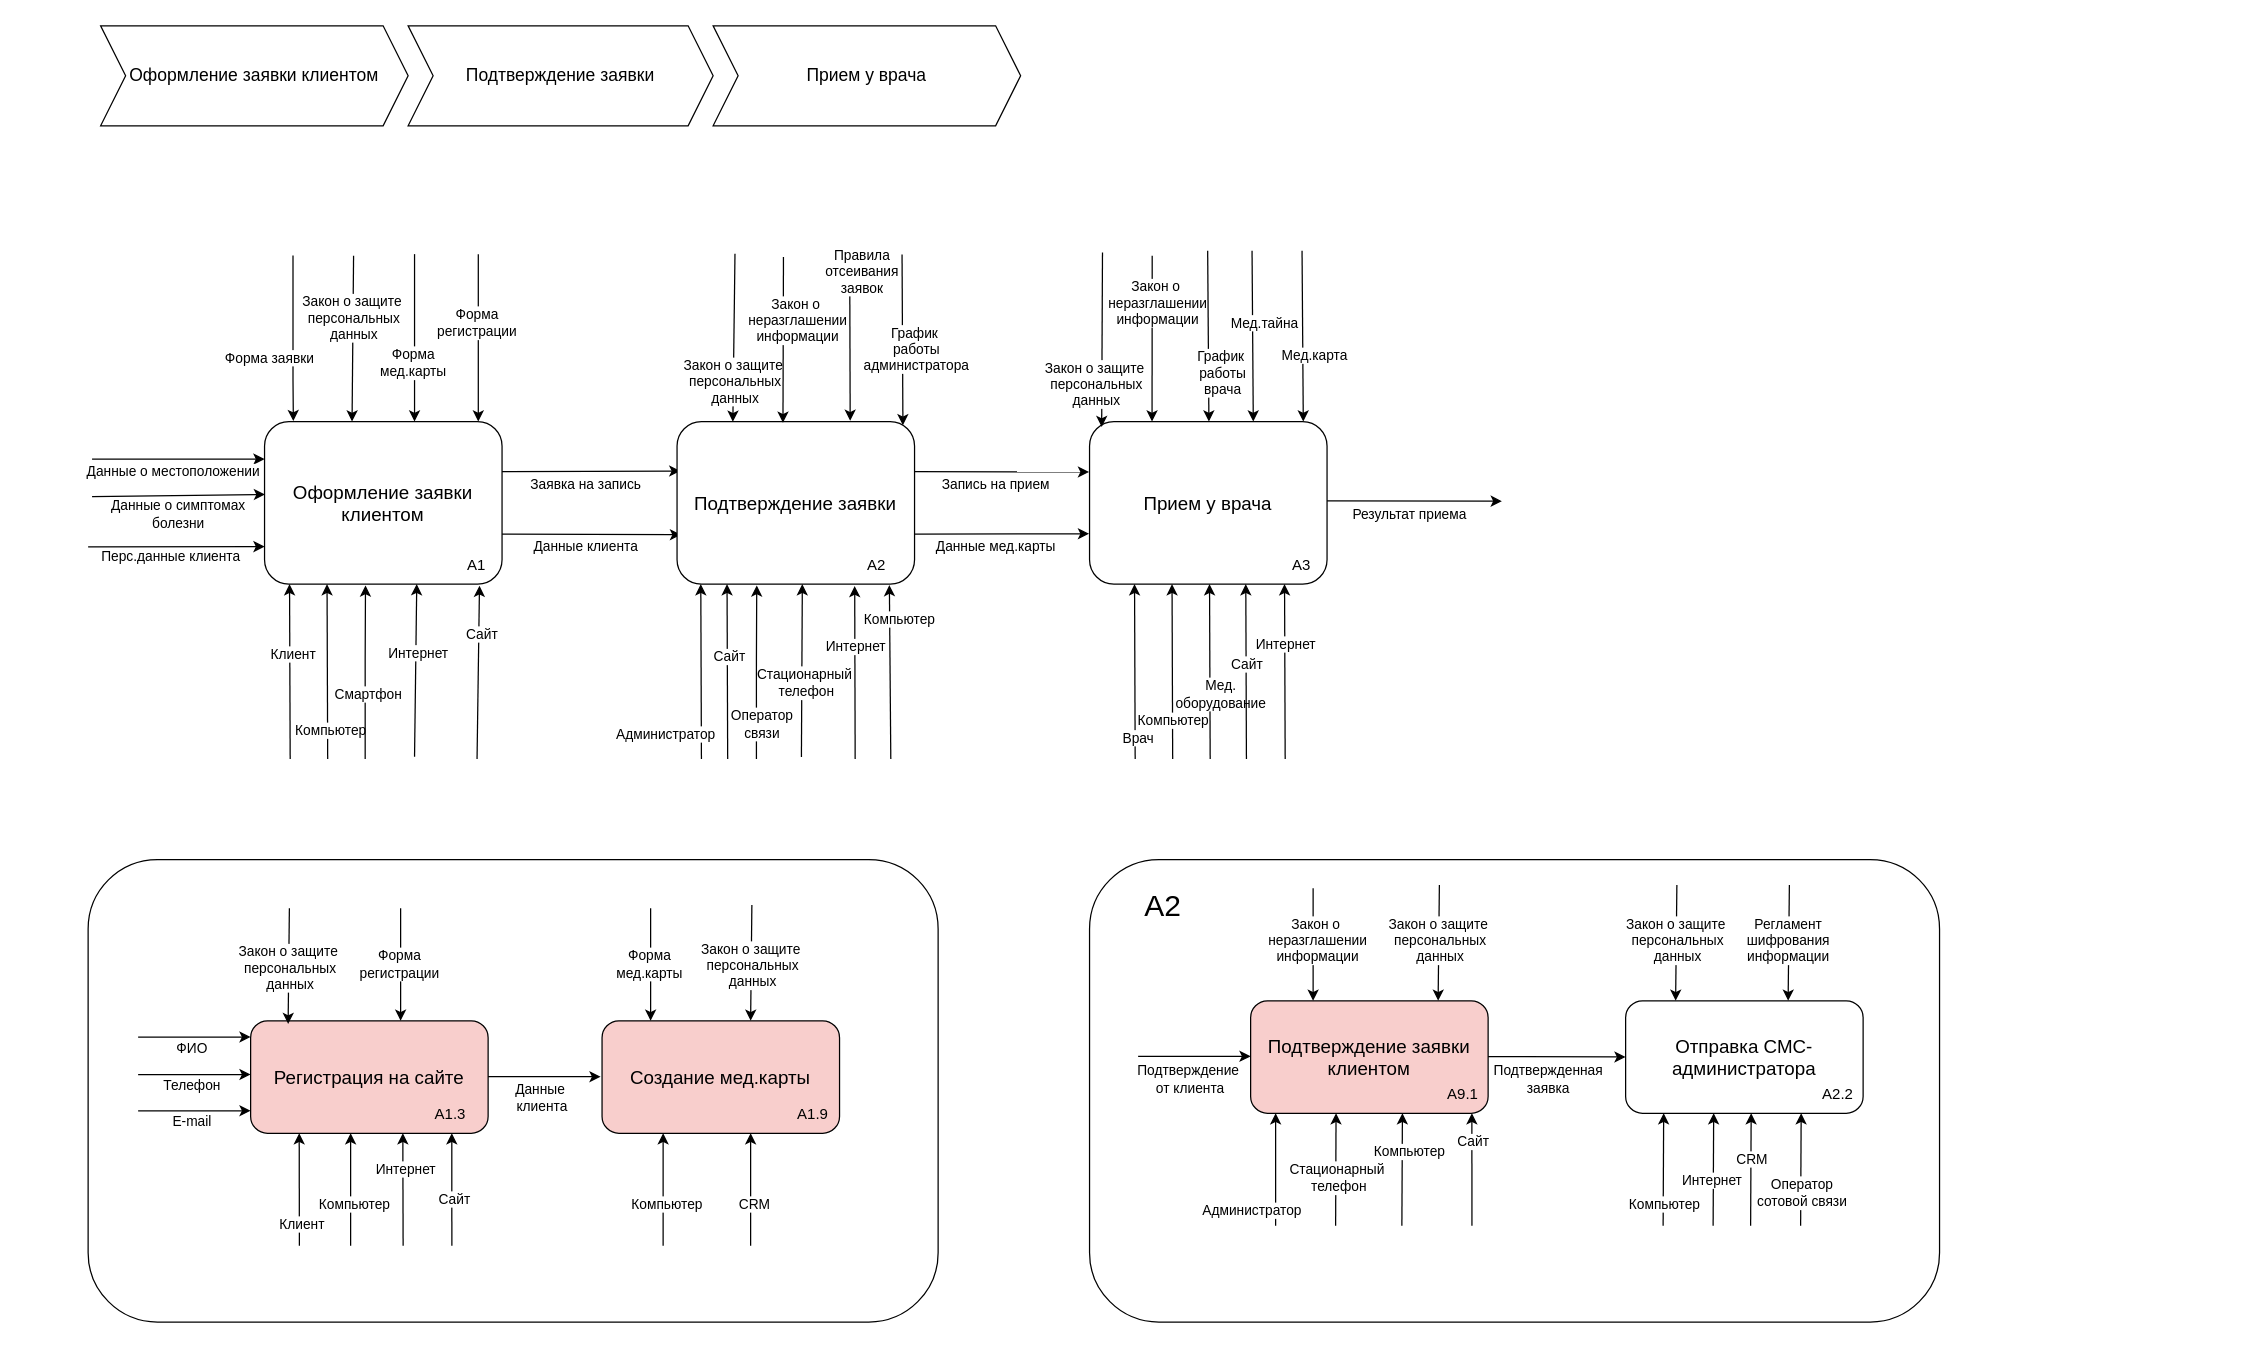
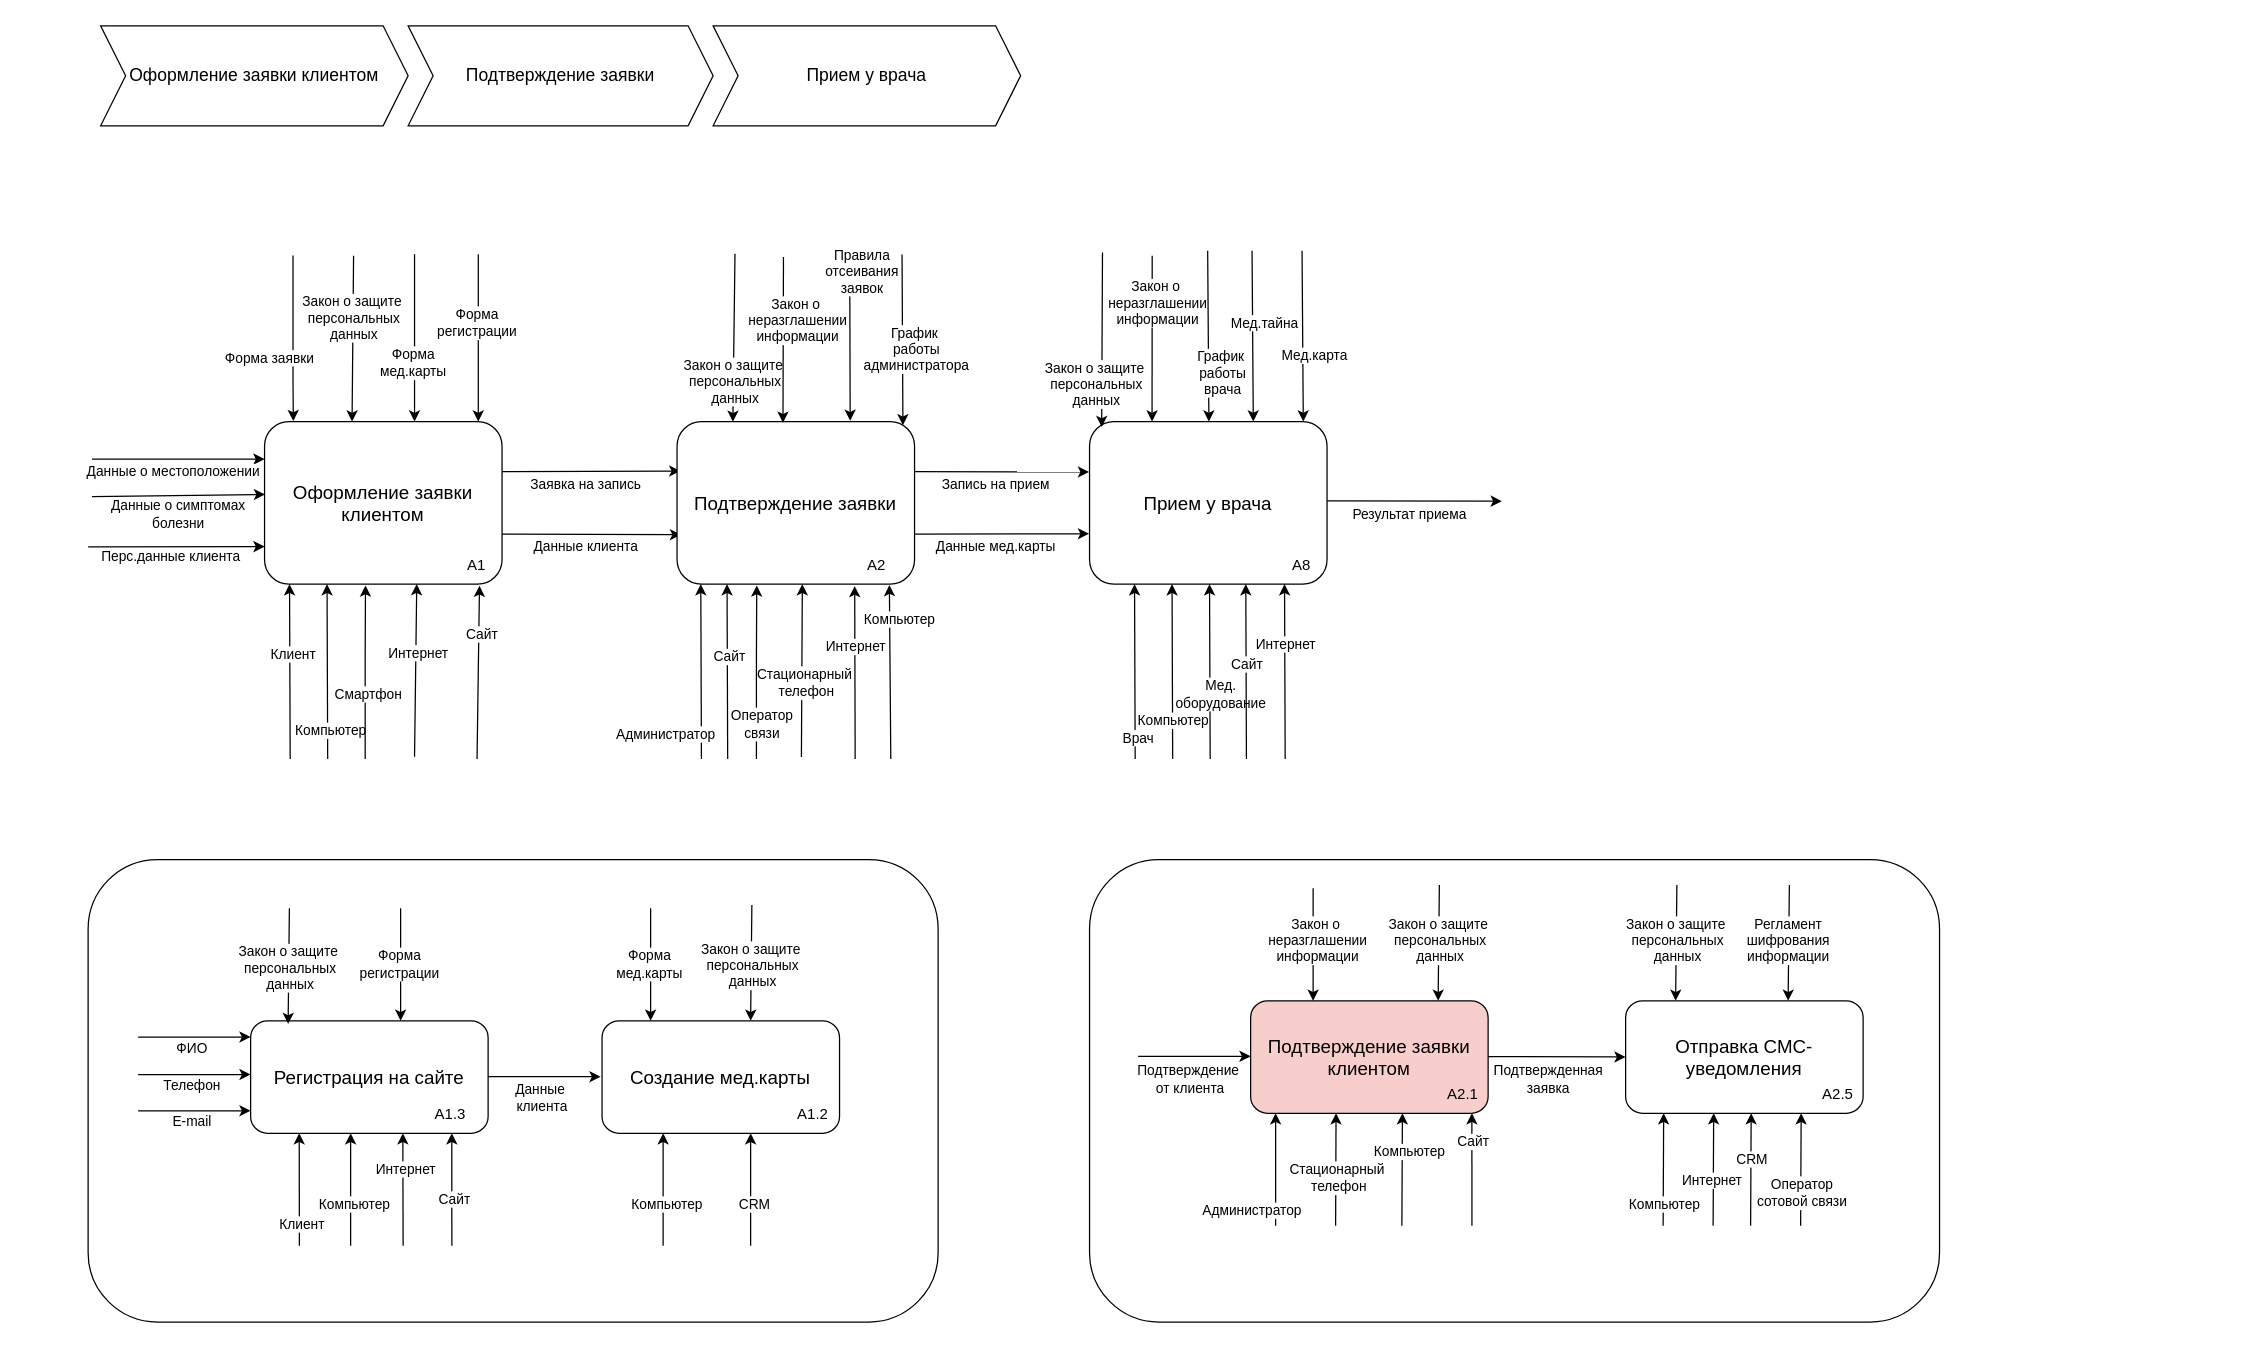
(1302, 566) -> (1302, 566)
(1163, 907) -> none
(1744, 1057) -> (1744, 1057)
(369, 1077) -> (369, 1077)
(721, 1077) -> (721, 1077)
(1463, 1094) -> (1463, 1094)
(1838, 1094) -> (1838, 1094)
(813, 1114) -> (813, 1114)
